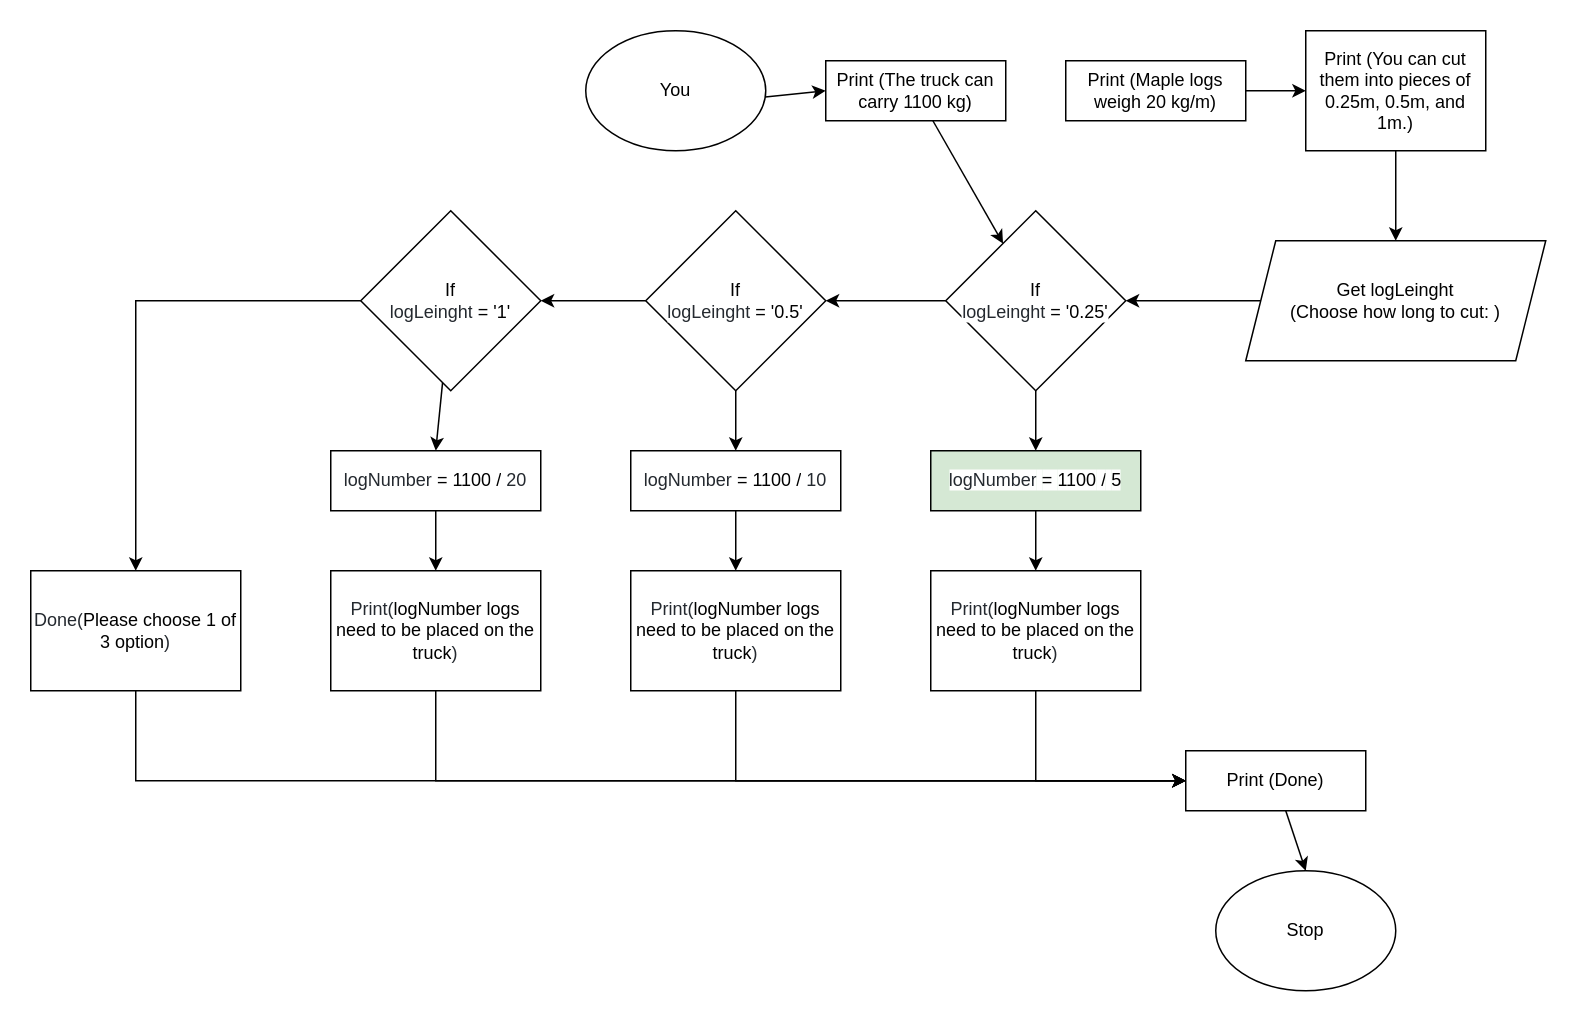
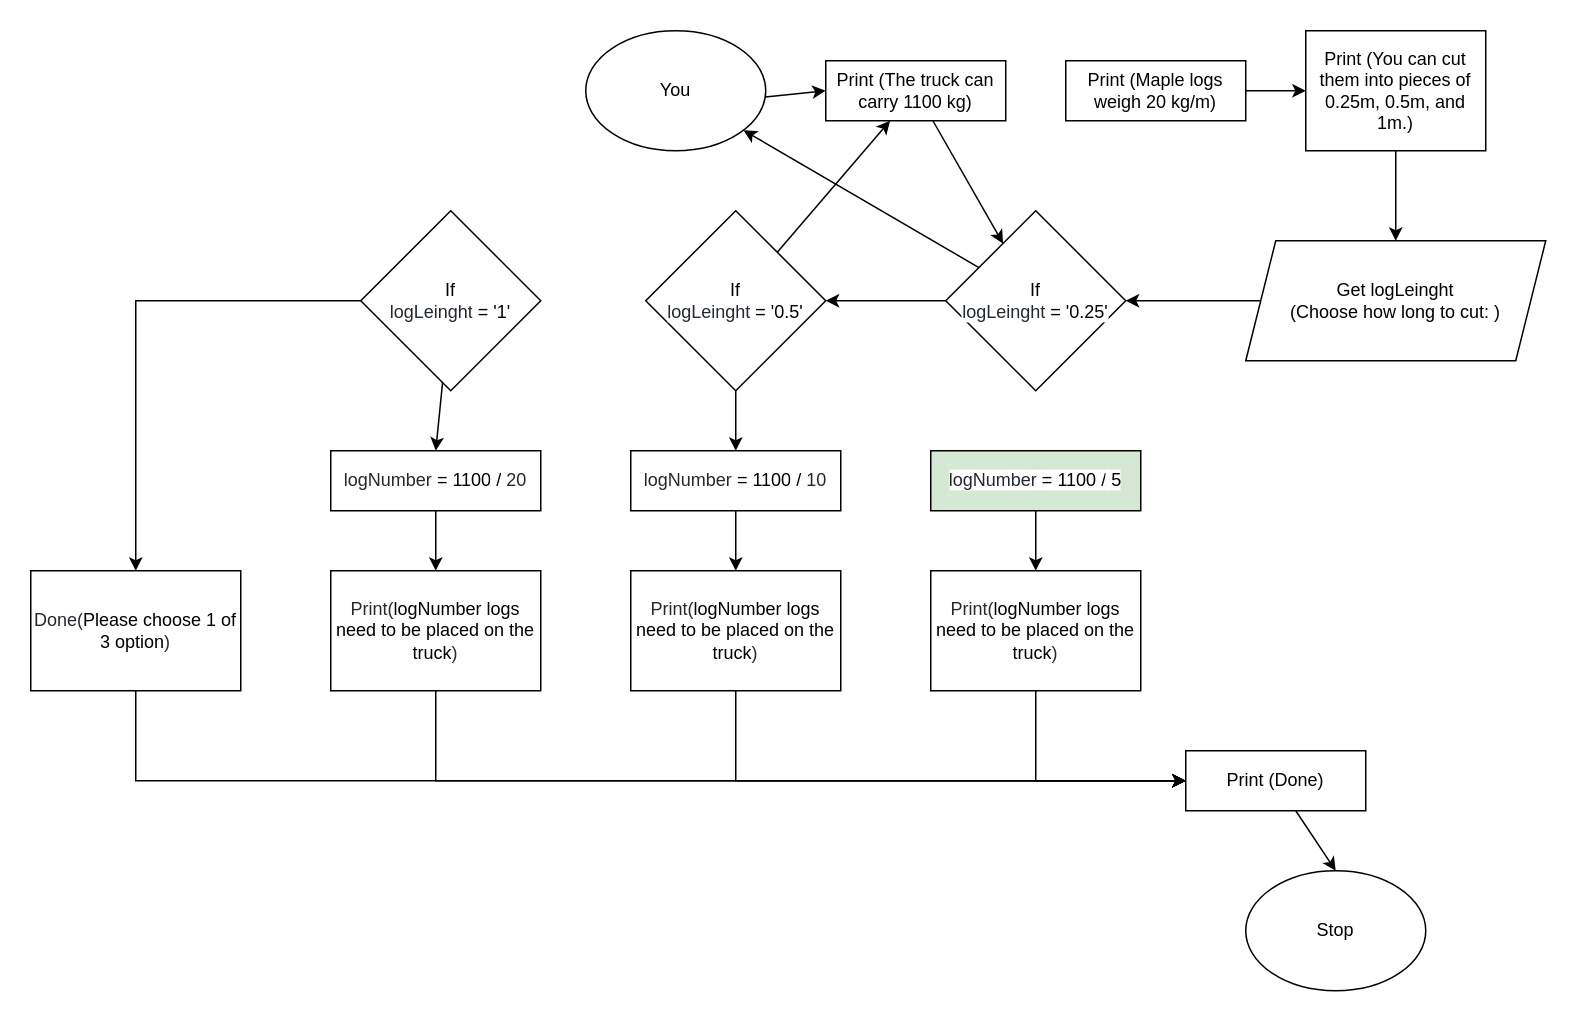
(599, 301) -> (830, 191)
(1036, 416) -> (865, 201)
(1306, 931) -> (1336, 931)
